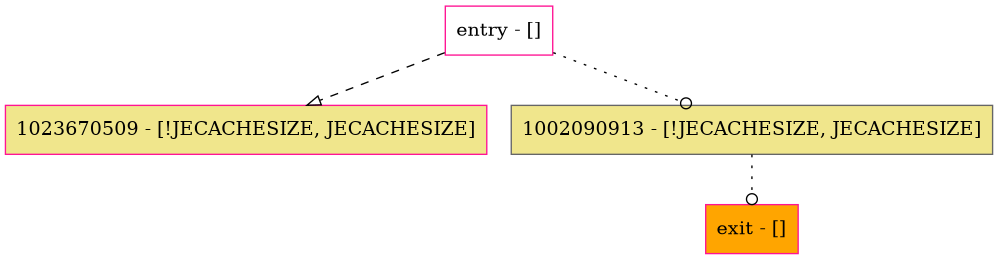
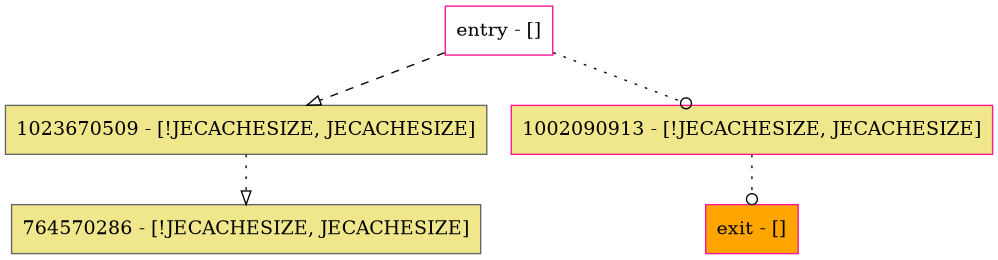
(246, 130) -> (246, 130)
(752, 130) -> (752, 130)
none -> (246, 229)
